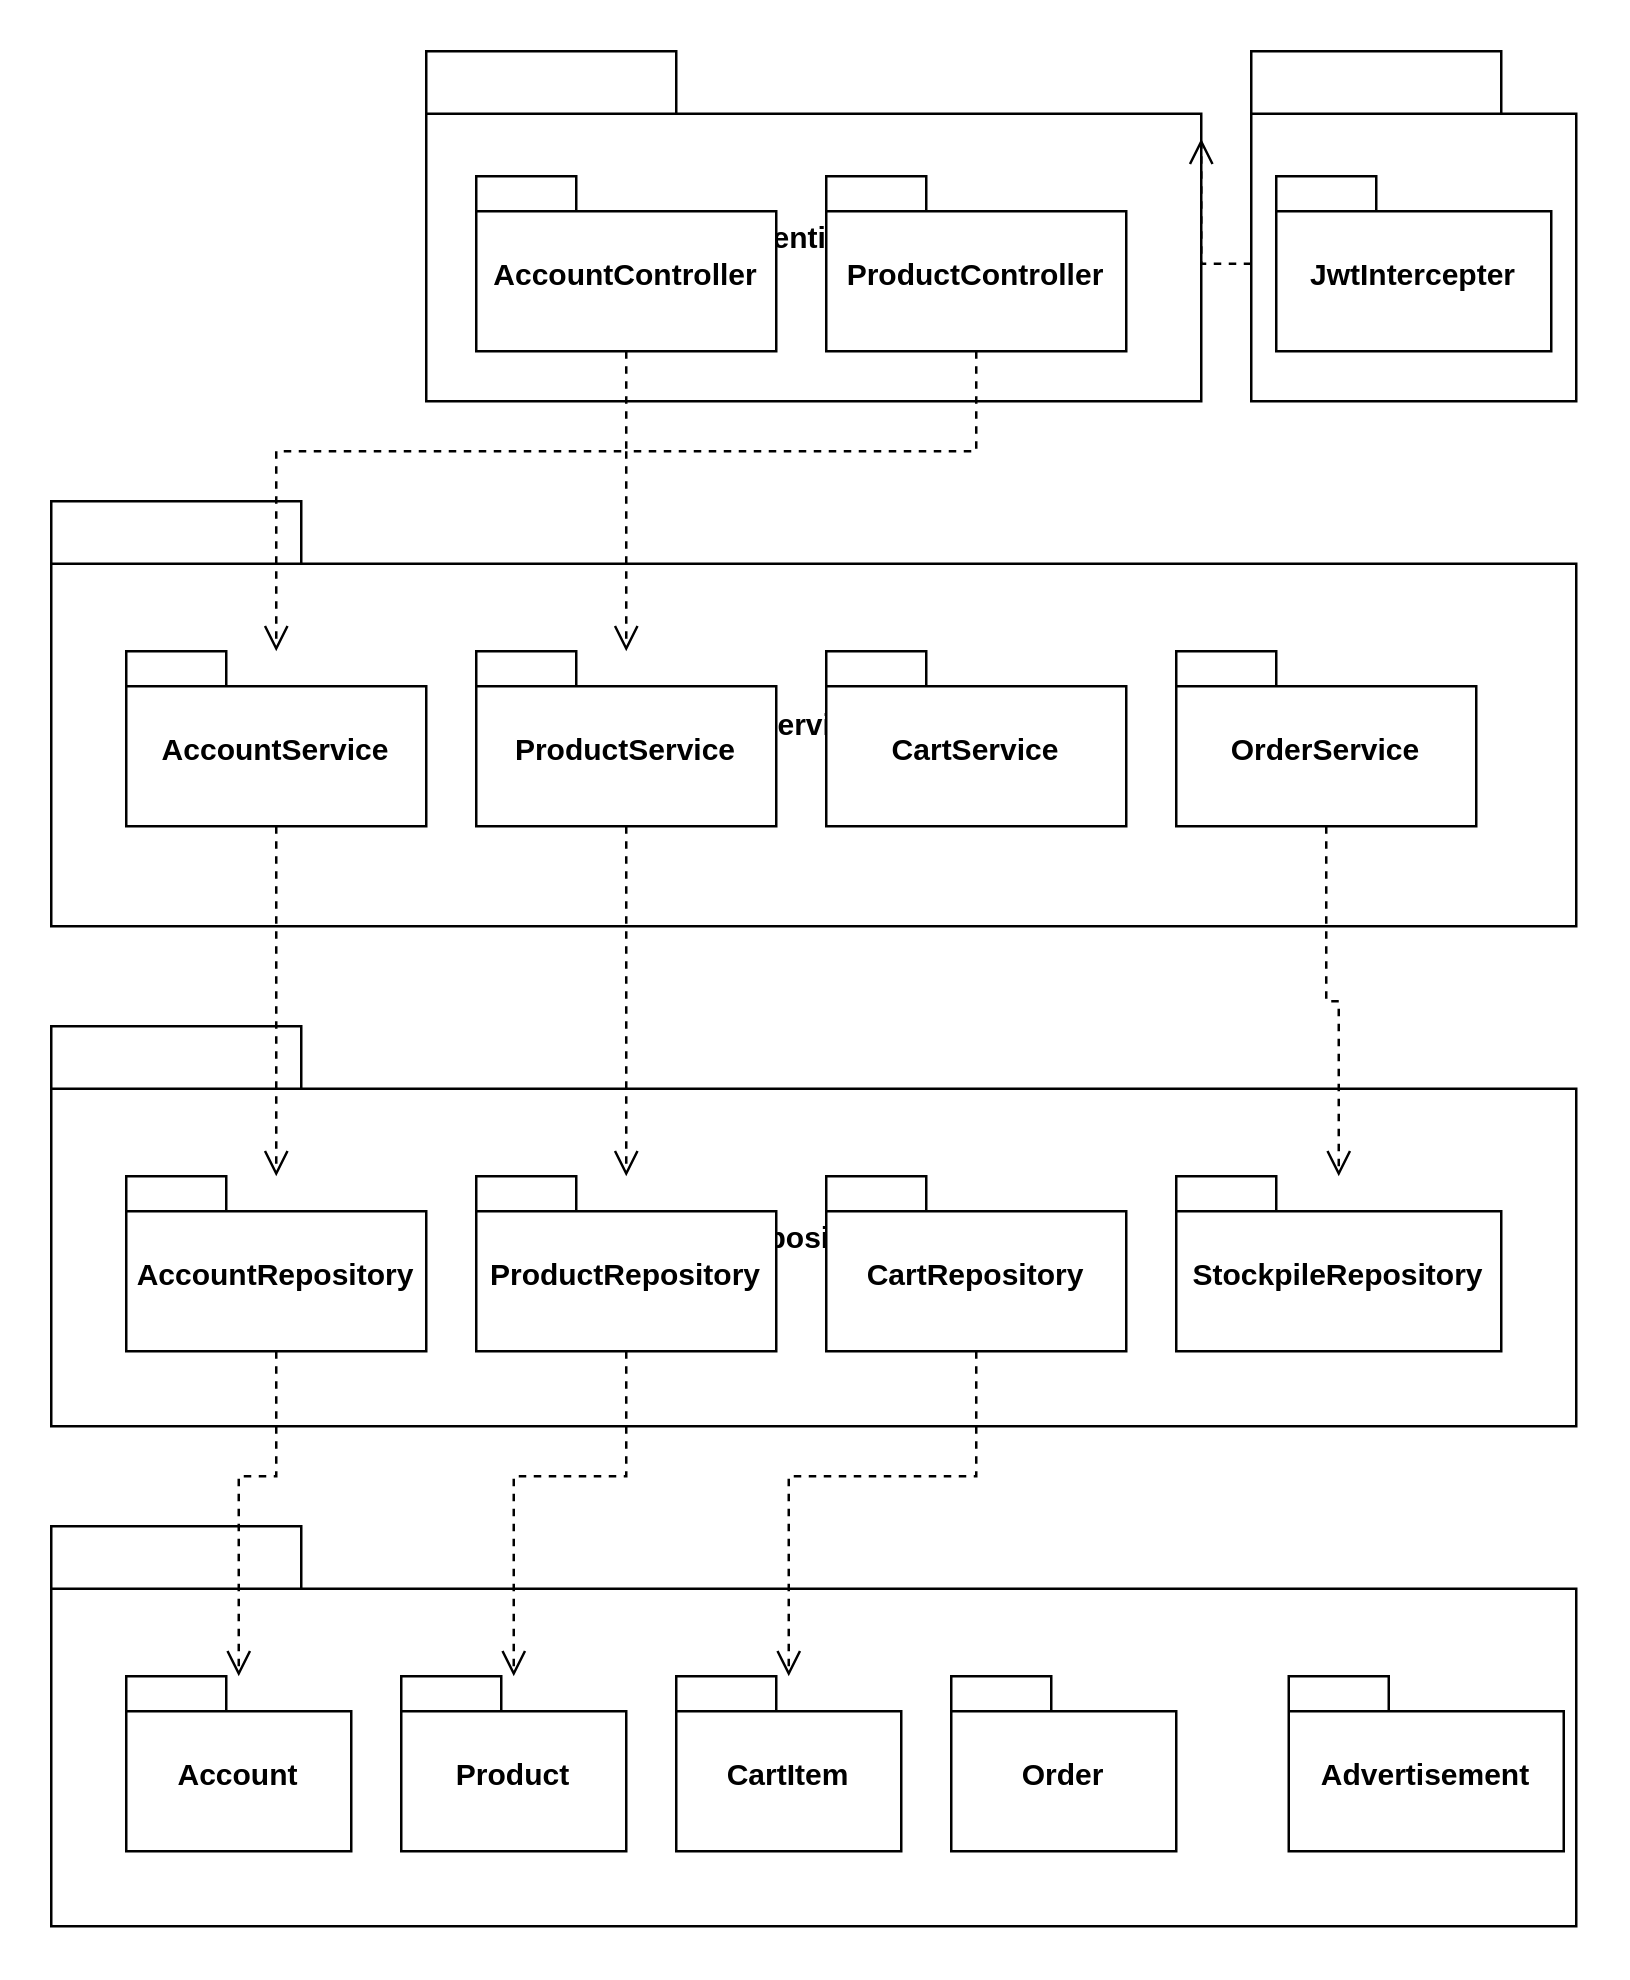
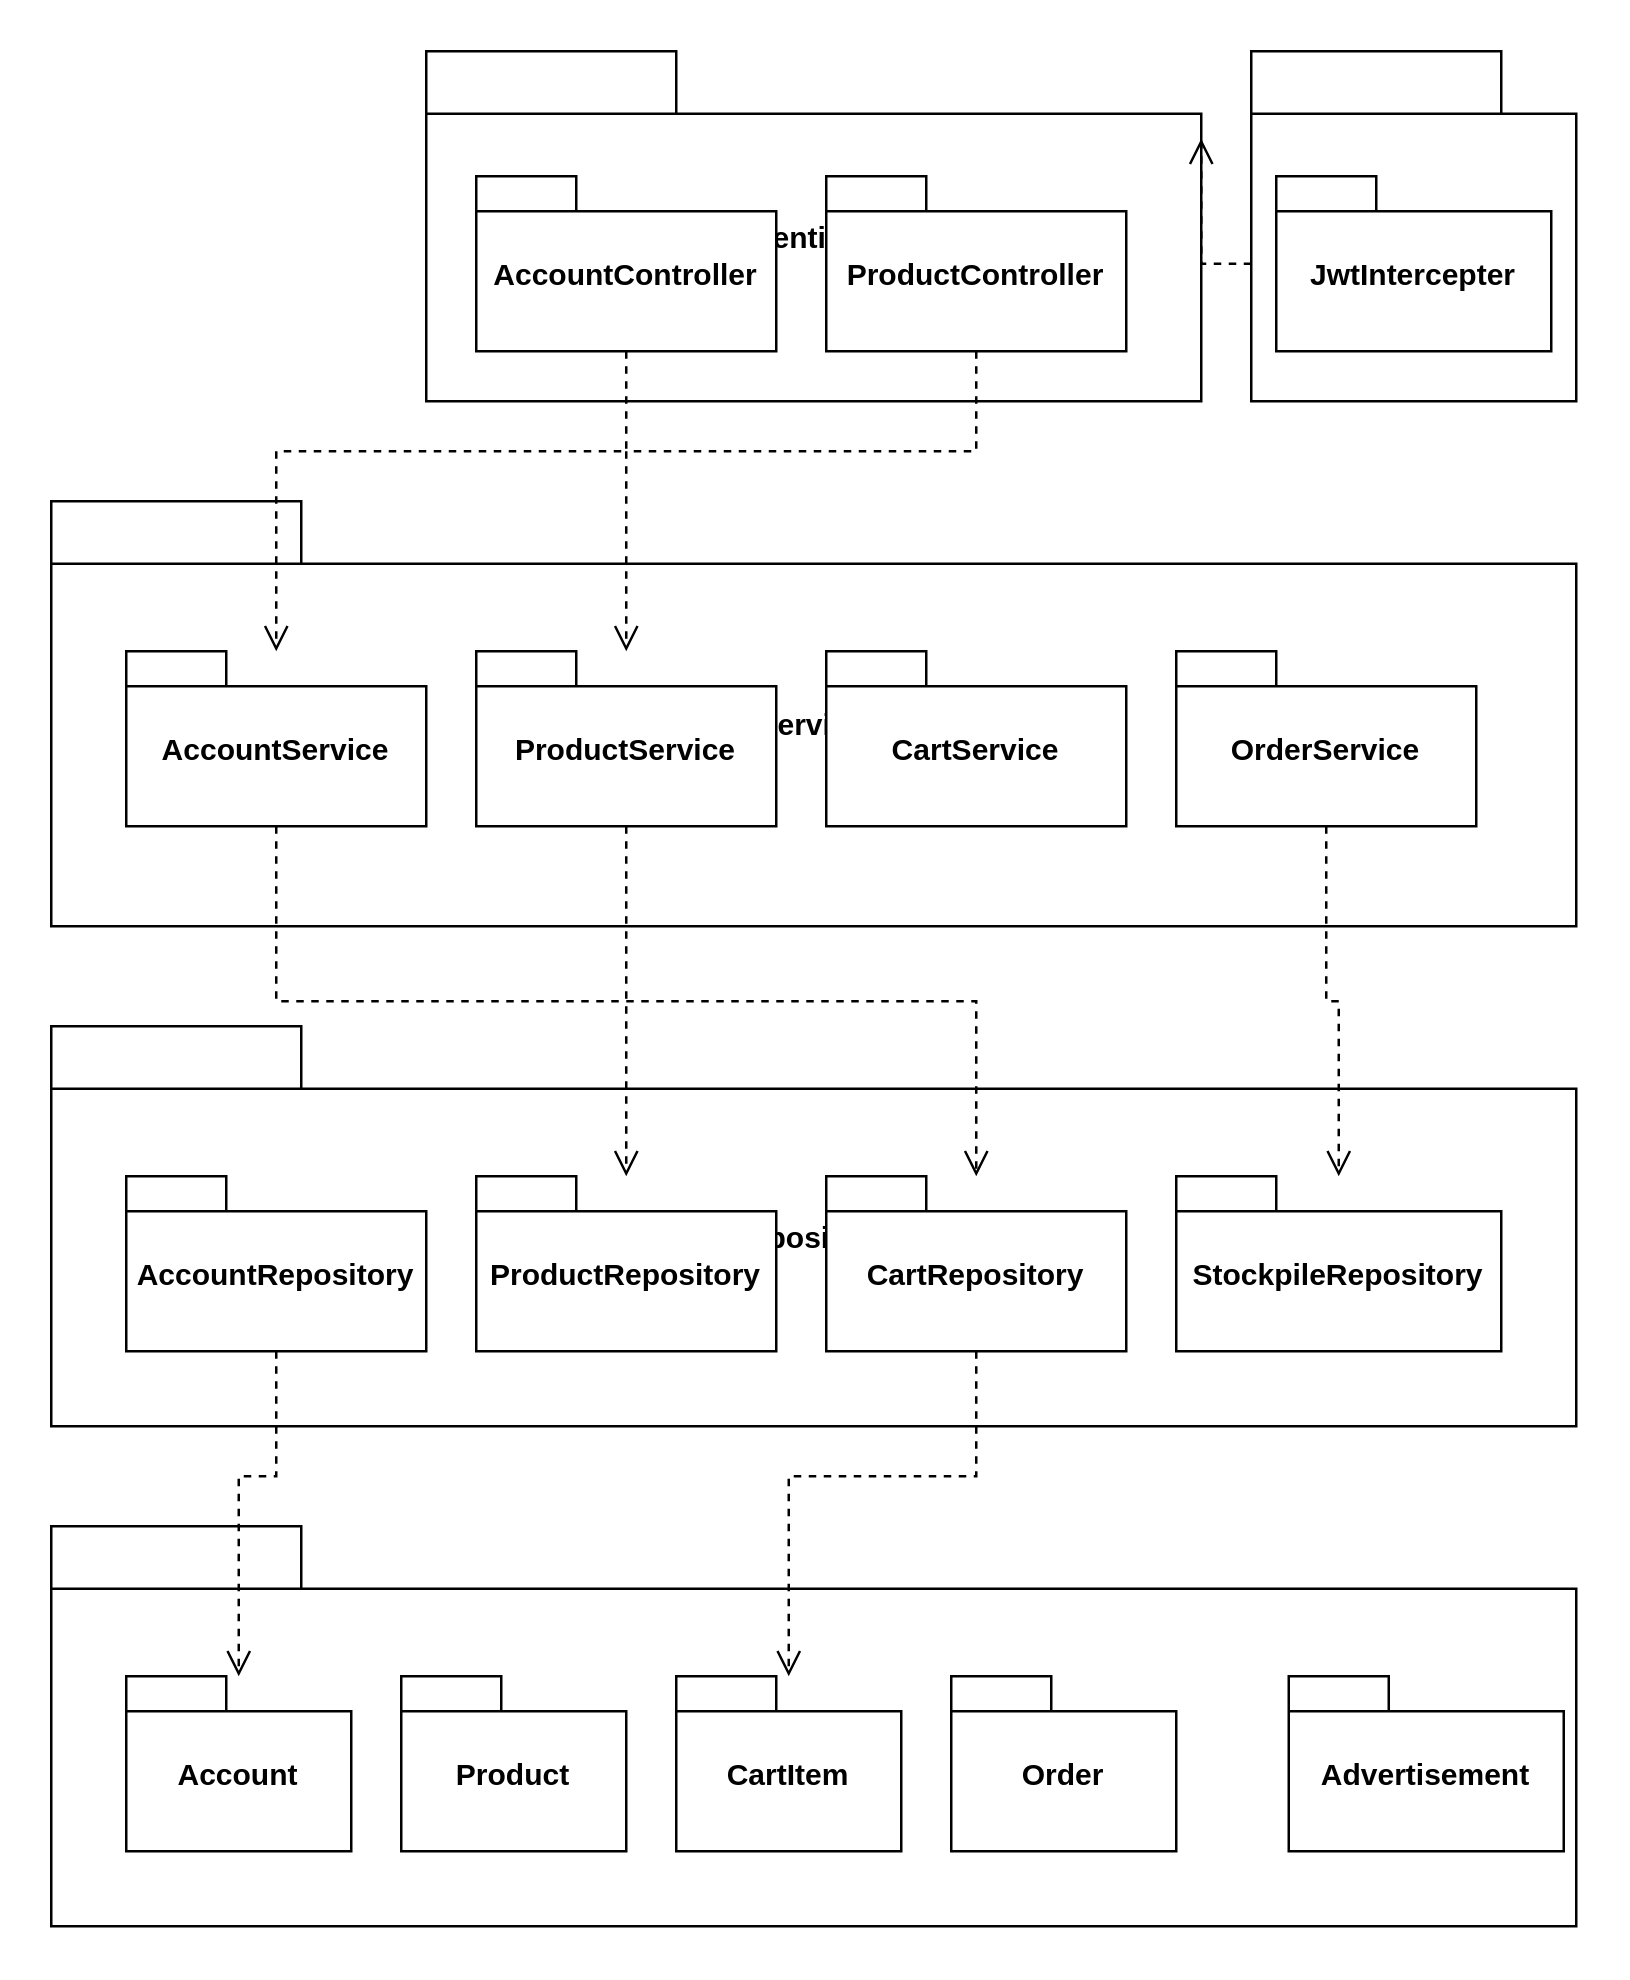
(276, 1088) -> (888, 1001)
(536, 1476) -> none
